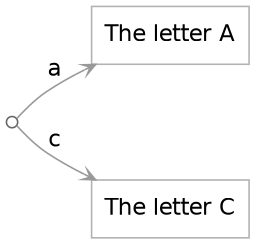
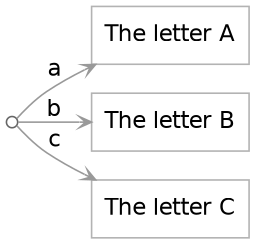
none -> (170, 122)
